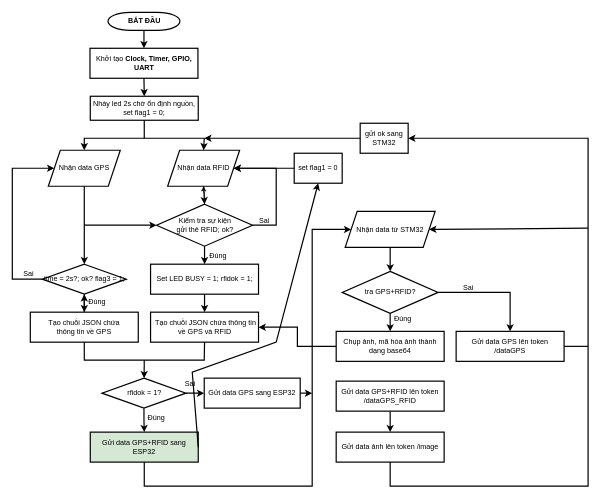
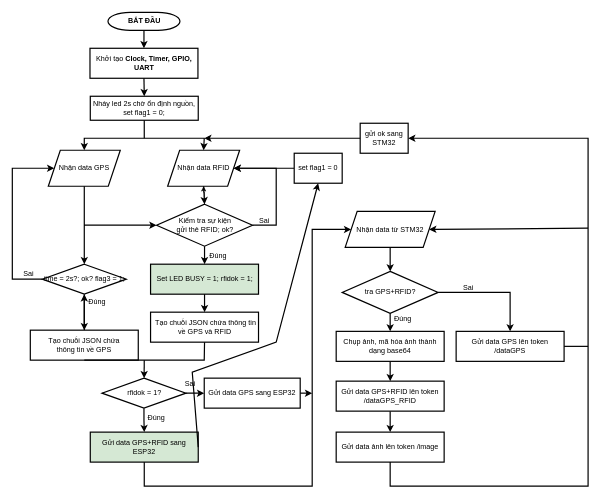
(205, 279) -> (205, 279)
(84, 327) -> (84, 345)
(297, 339) -> (390, 373)
